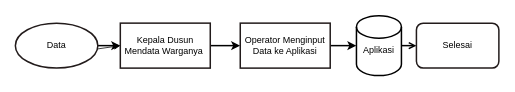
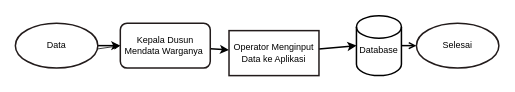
(165, 45) -> (165, 45)
(285, 45) -> (274, 53)
(458, 45) -> (458, 45)
(379, 55) -> (379, 55)
